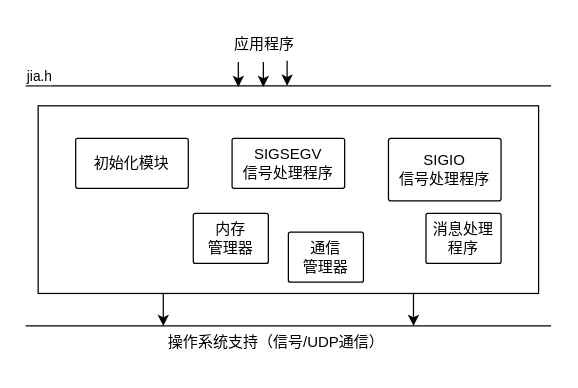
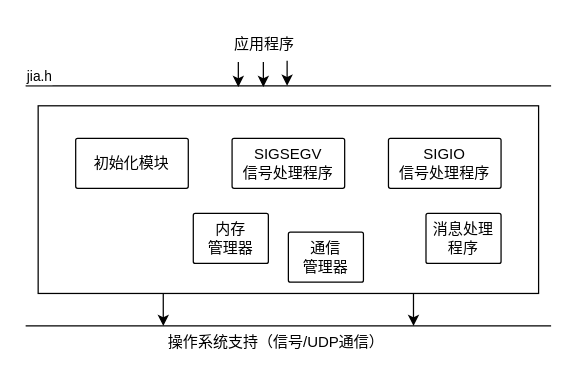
(444, 169) -> (444, 163)
